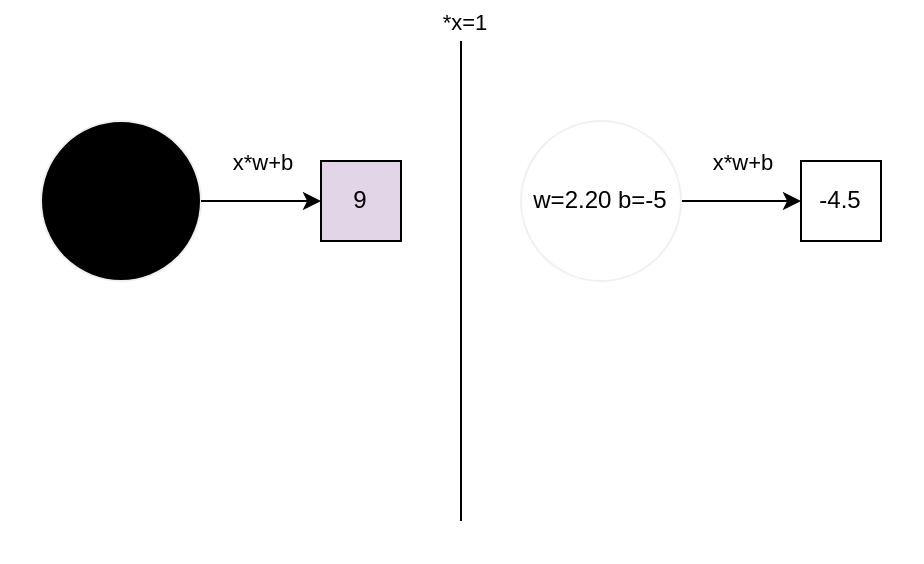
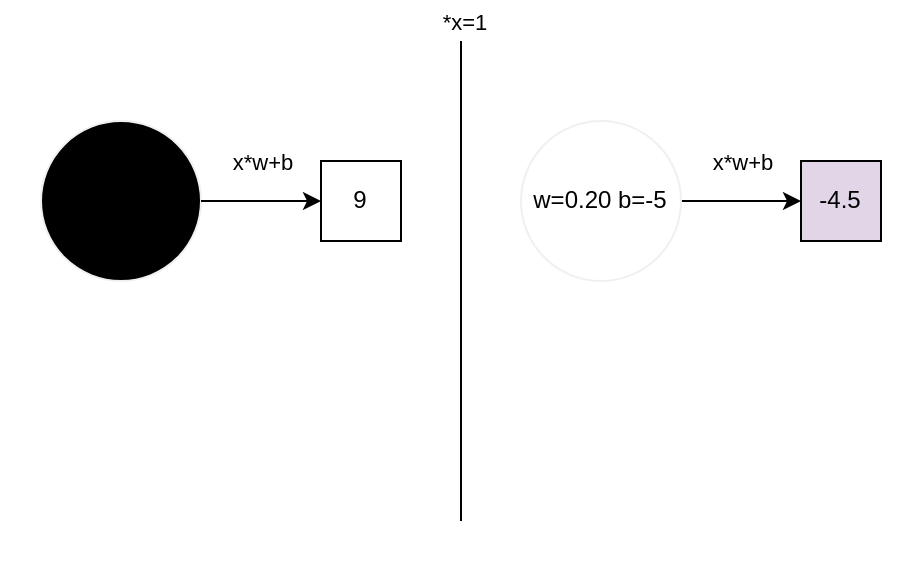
(361, 201) -> (361, 201)
(601, 201) -> (601, 201)
(841, 201) -> (841, 201)
